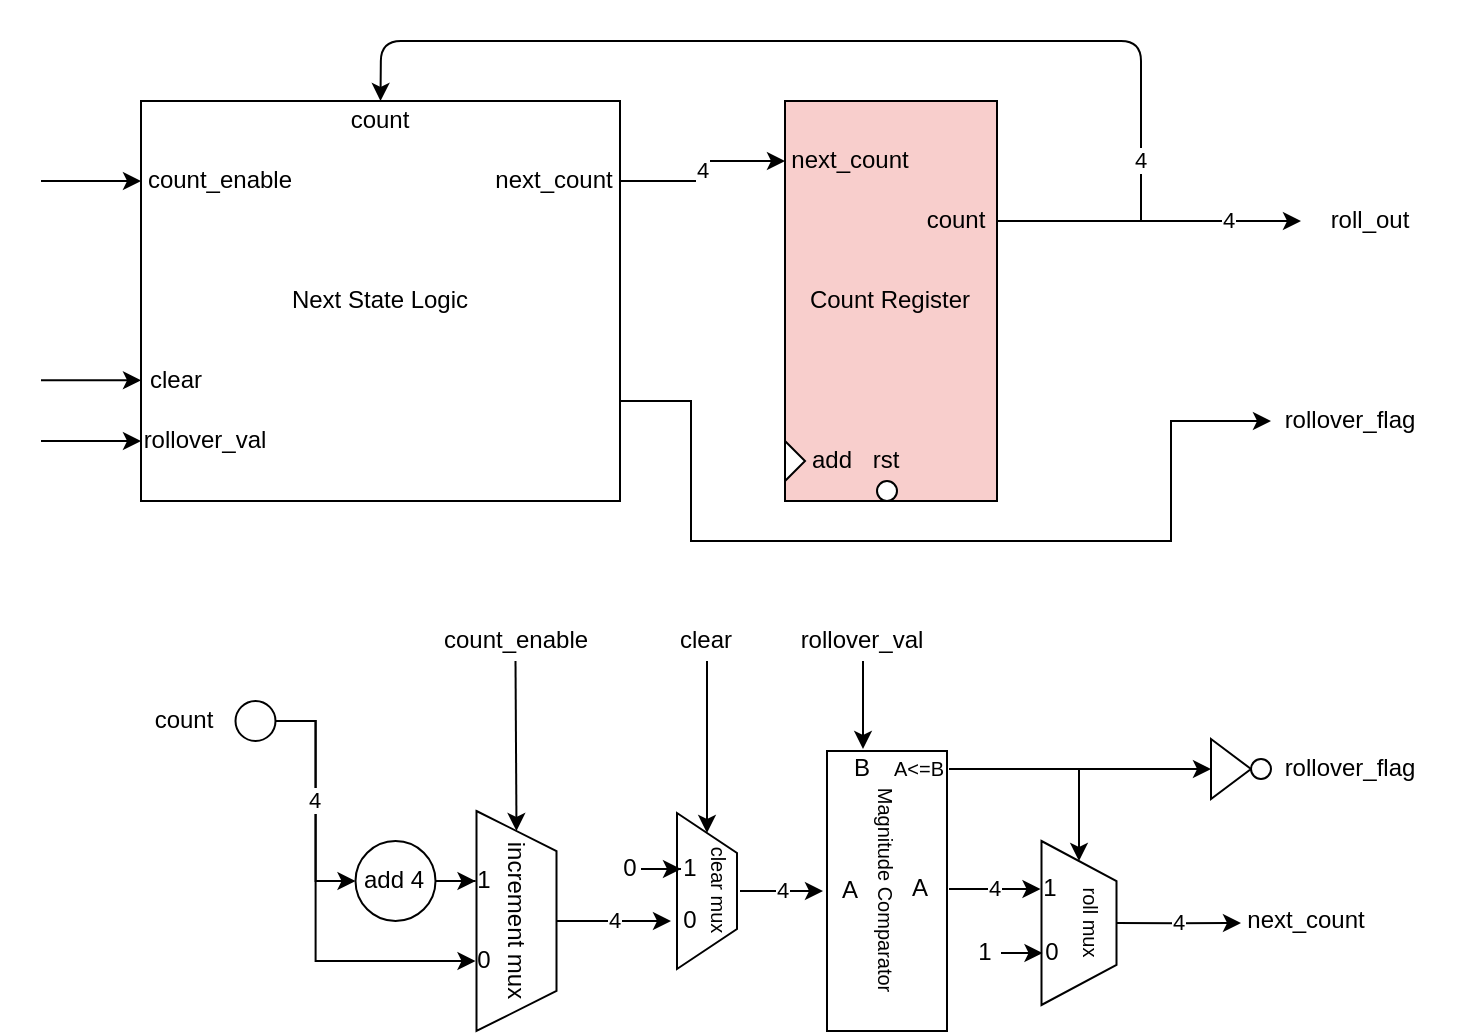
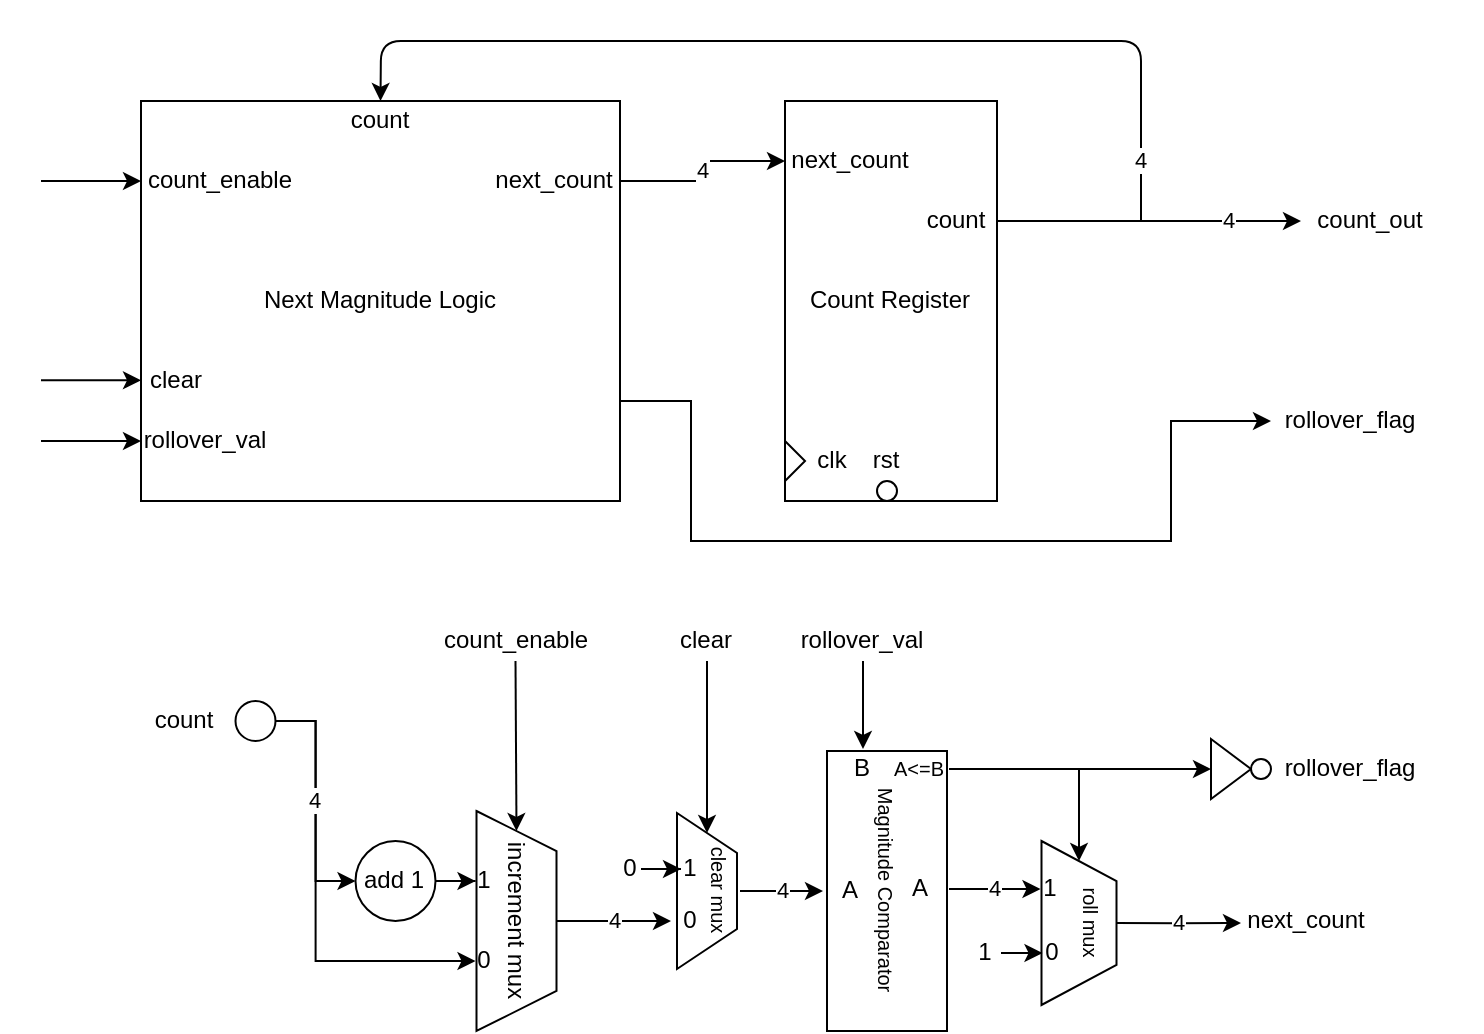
(1371, 221) -> (1371, 221)
(381, 301) -> (381, 301)
(891, 301) -> (891, 301)
(833, 461) -> (833, 461)
(395, 881) -> (395, 881)
